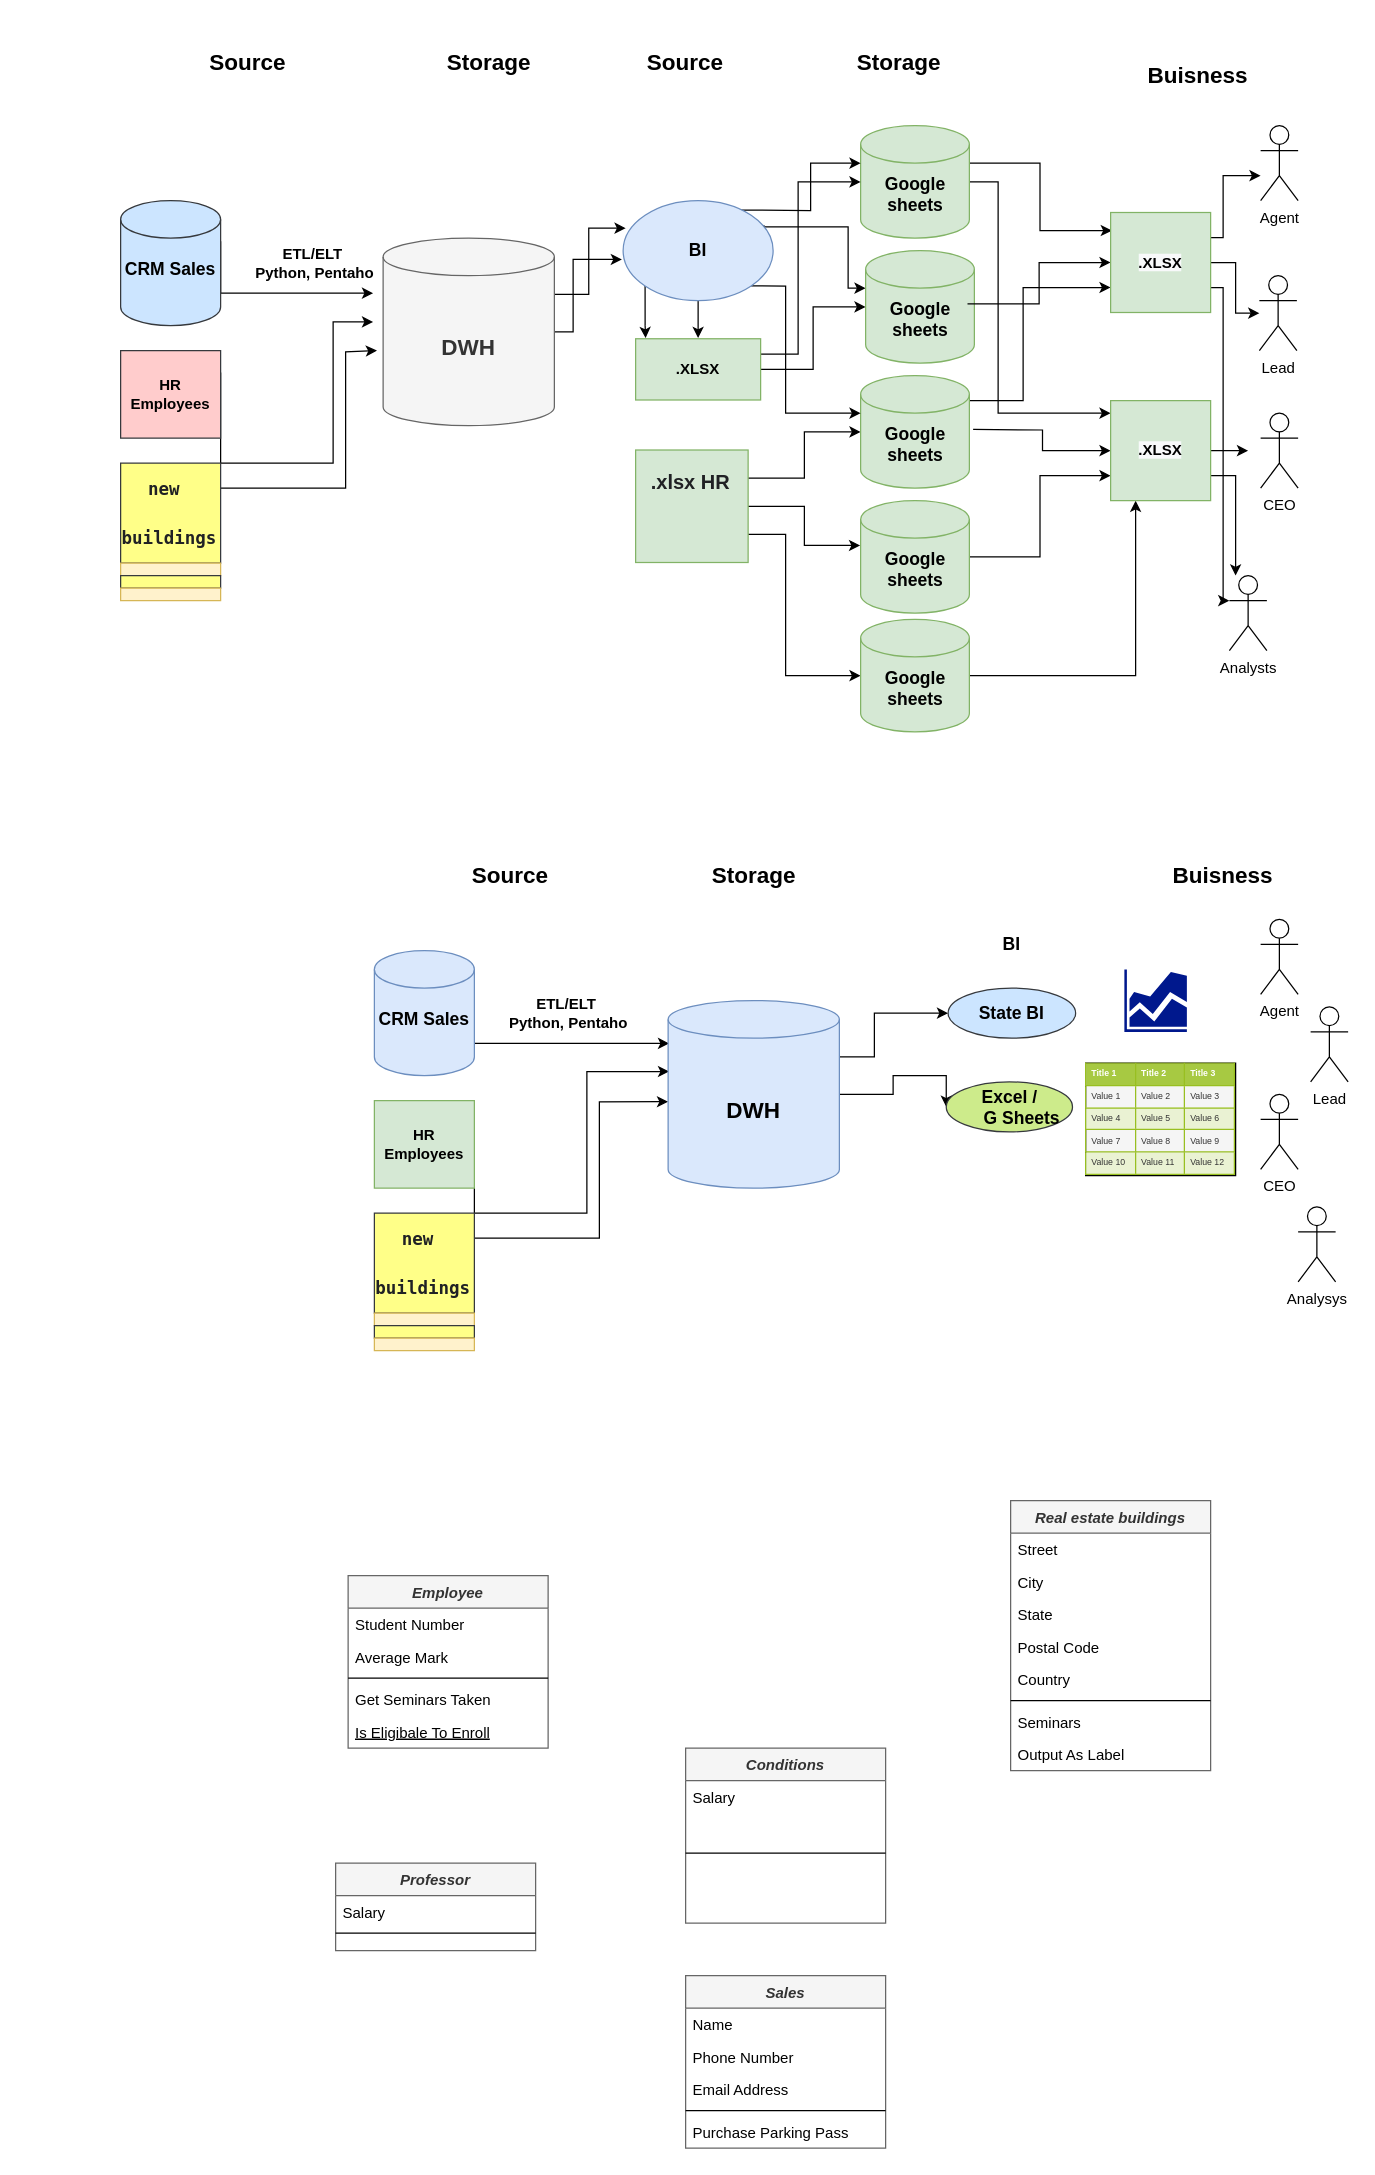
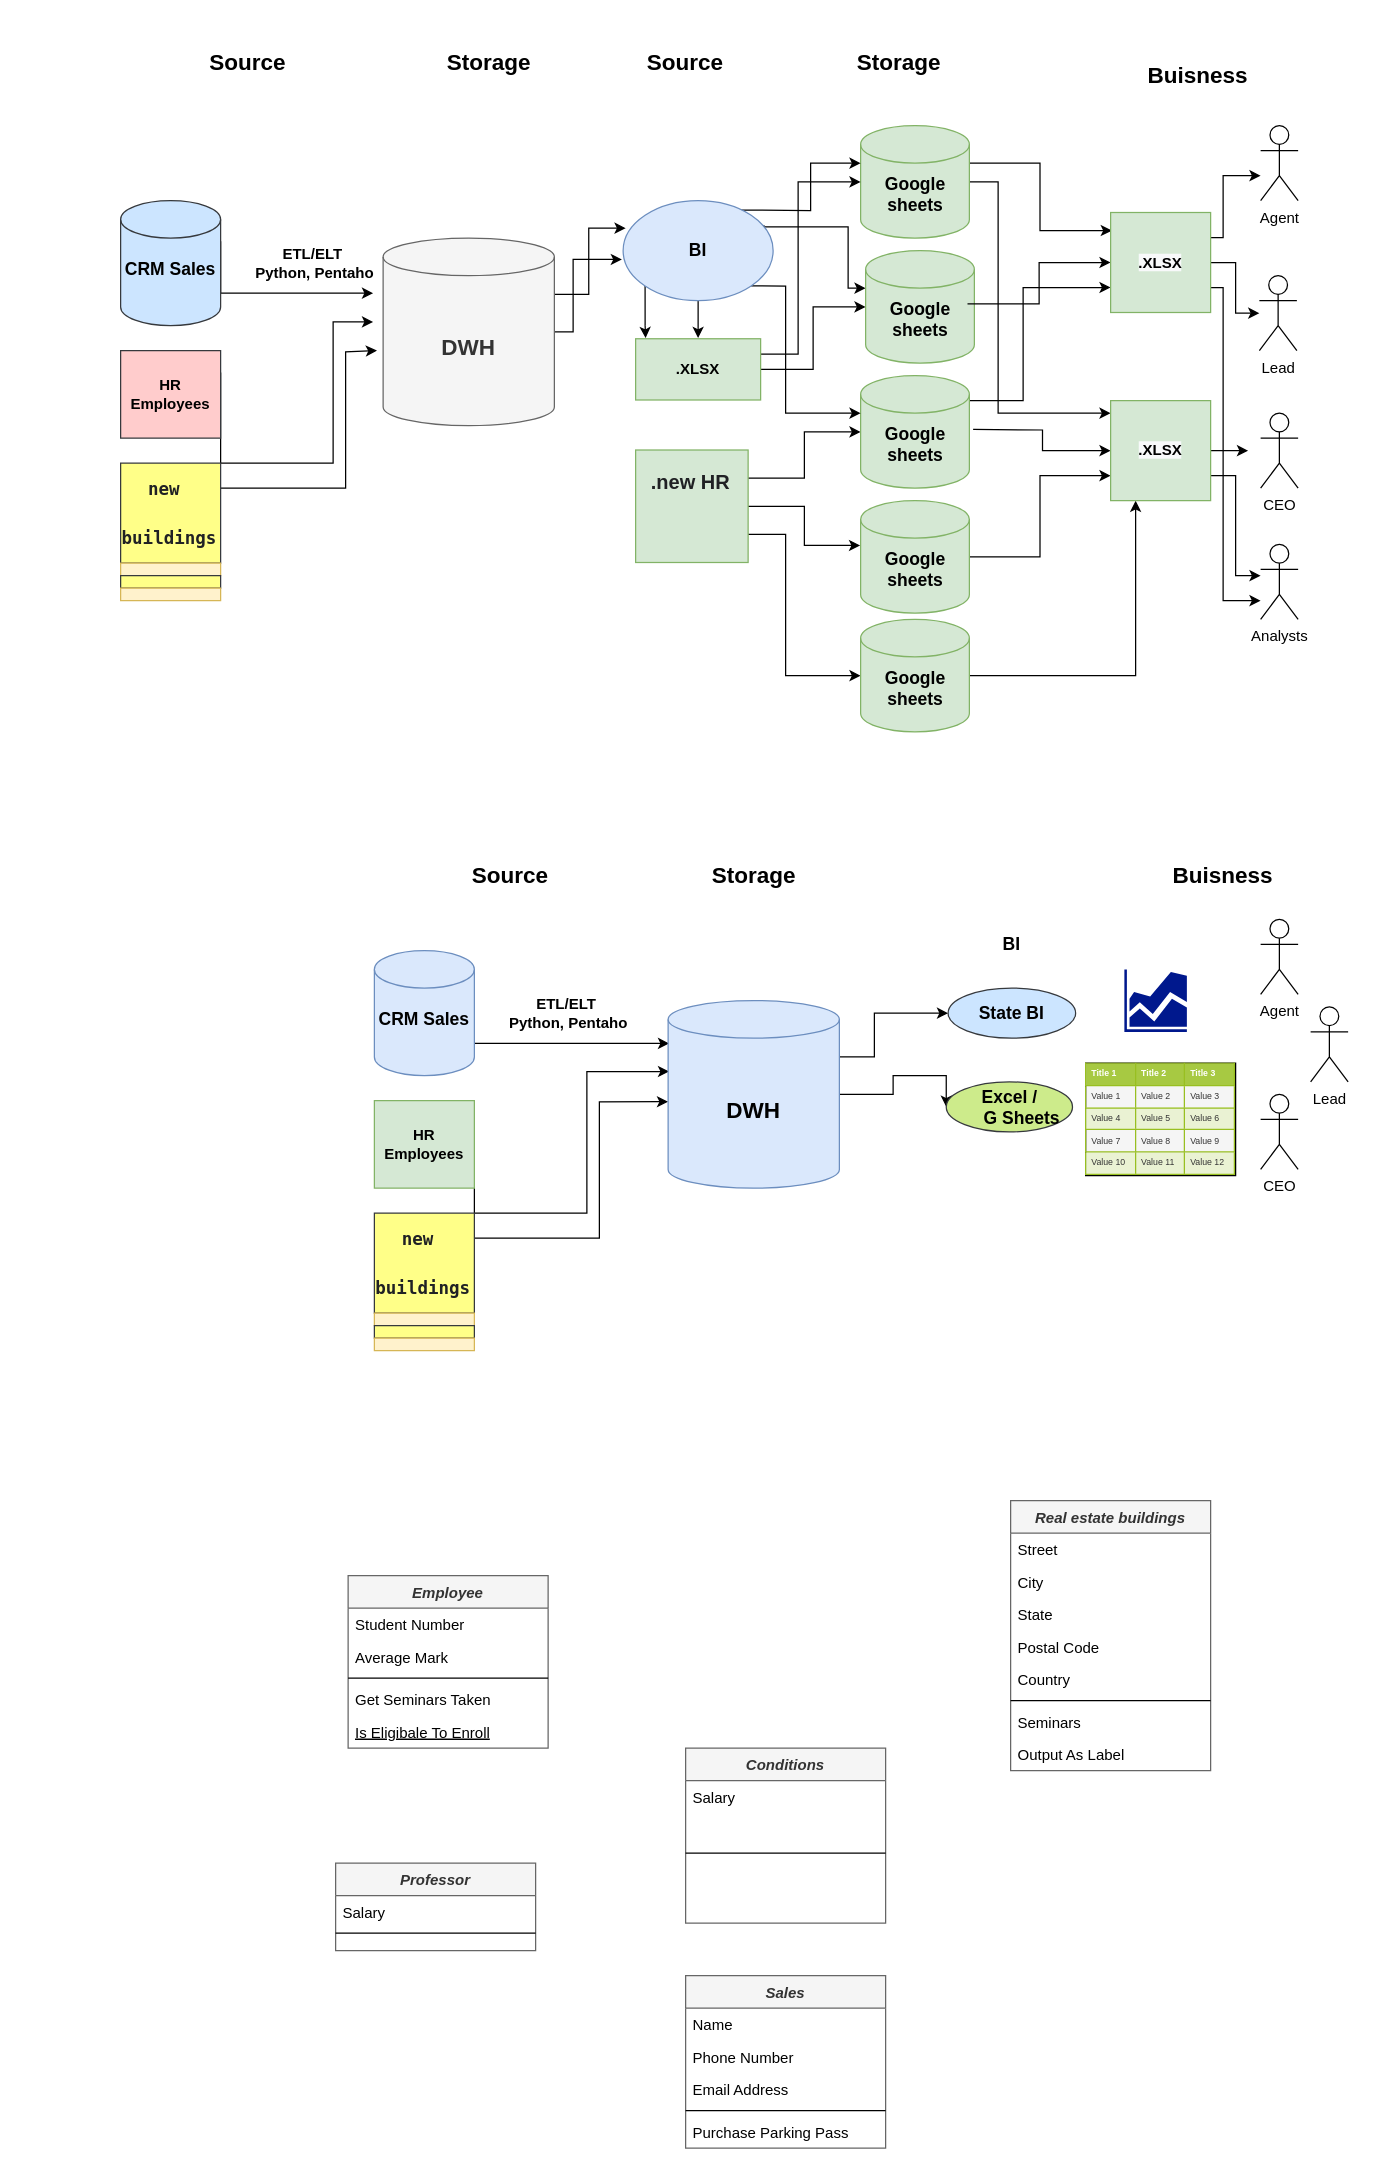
(692, 507) -> (692, 507)
(1248, 613) -> (1279, 582)
(1317, 1244) -> none
